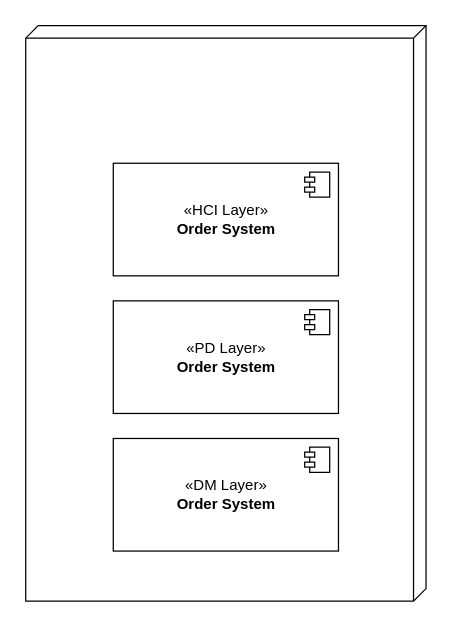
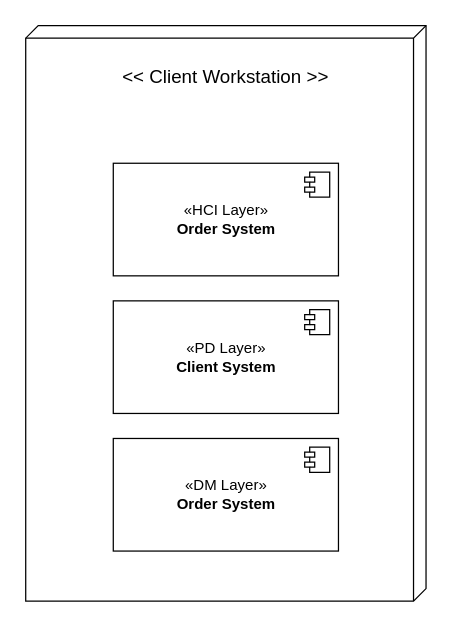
none -> (226, 76)
(226, 357) -> (226, 357)
